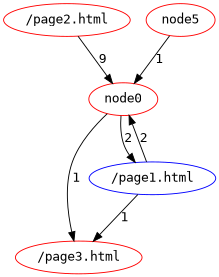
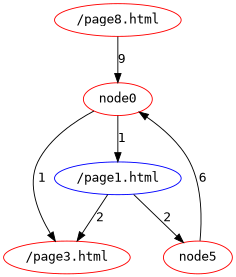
(67, 20) -> (118, 20)
(159, 60) -> (203, 178)
(128, 139) -> (122, 139)
(139, 143) -> (155, 215)
(125, 218) -> (100, 218)
